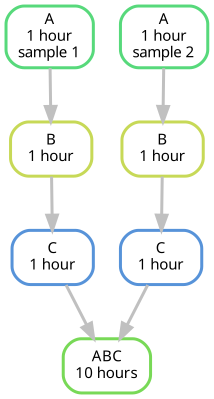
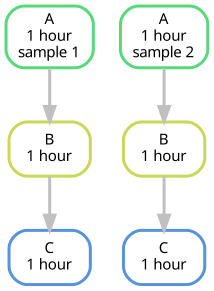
(107, 366) -> none
